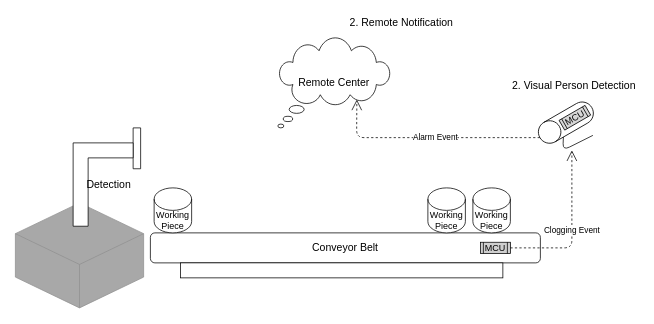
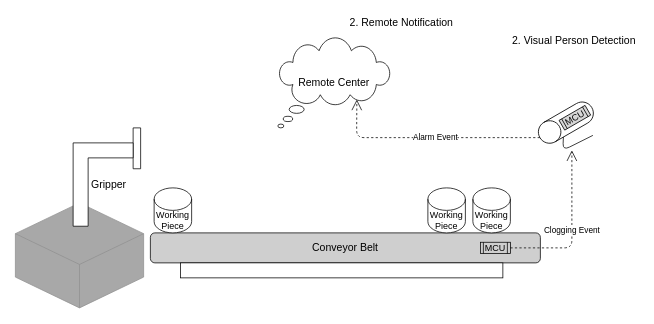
(574, 85) -> (574, 40)
(103, 185) -> (103, 185)
(345, 248) -> (345, 248)
